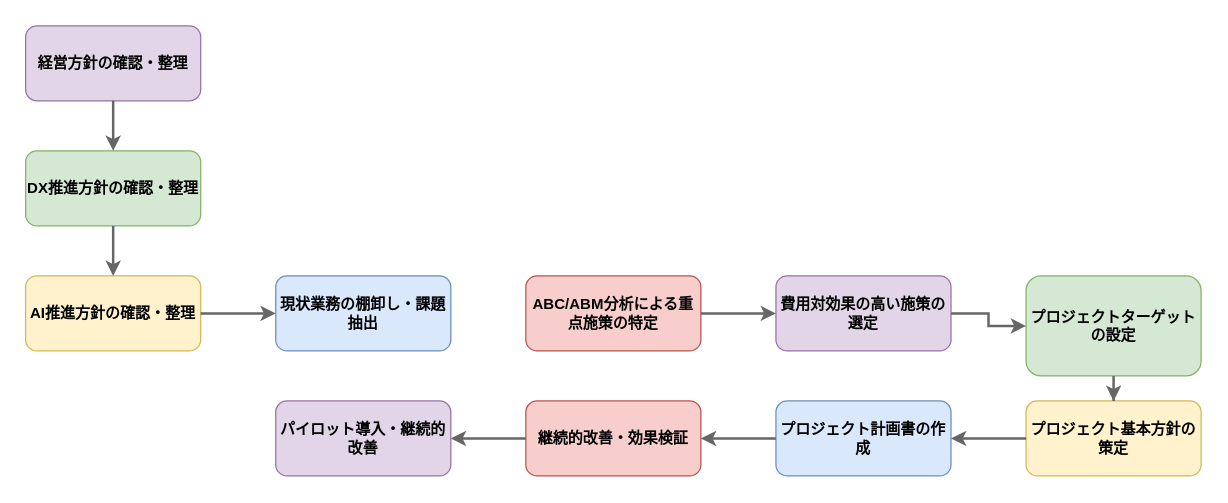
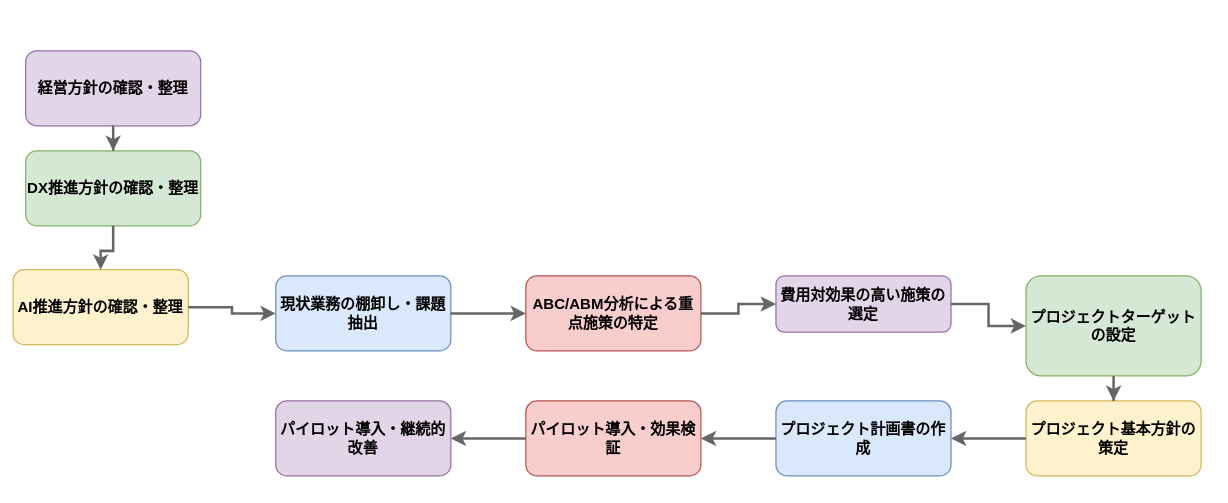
(113, 63) -> (113, 88)
(113, 313) -> (101, 307)
none -> (483, 313)
(863, 313) -> (863, 304)
(613, 438) -> (613, 438)
